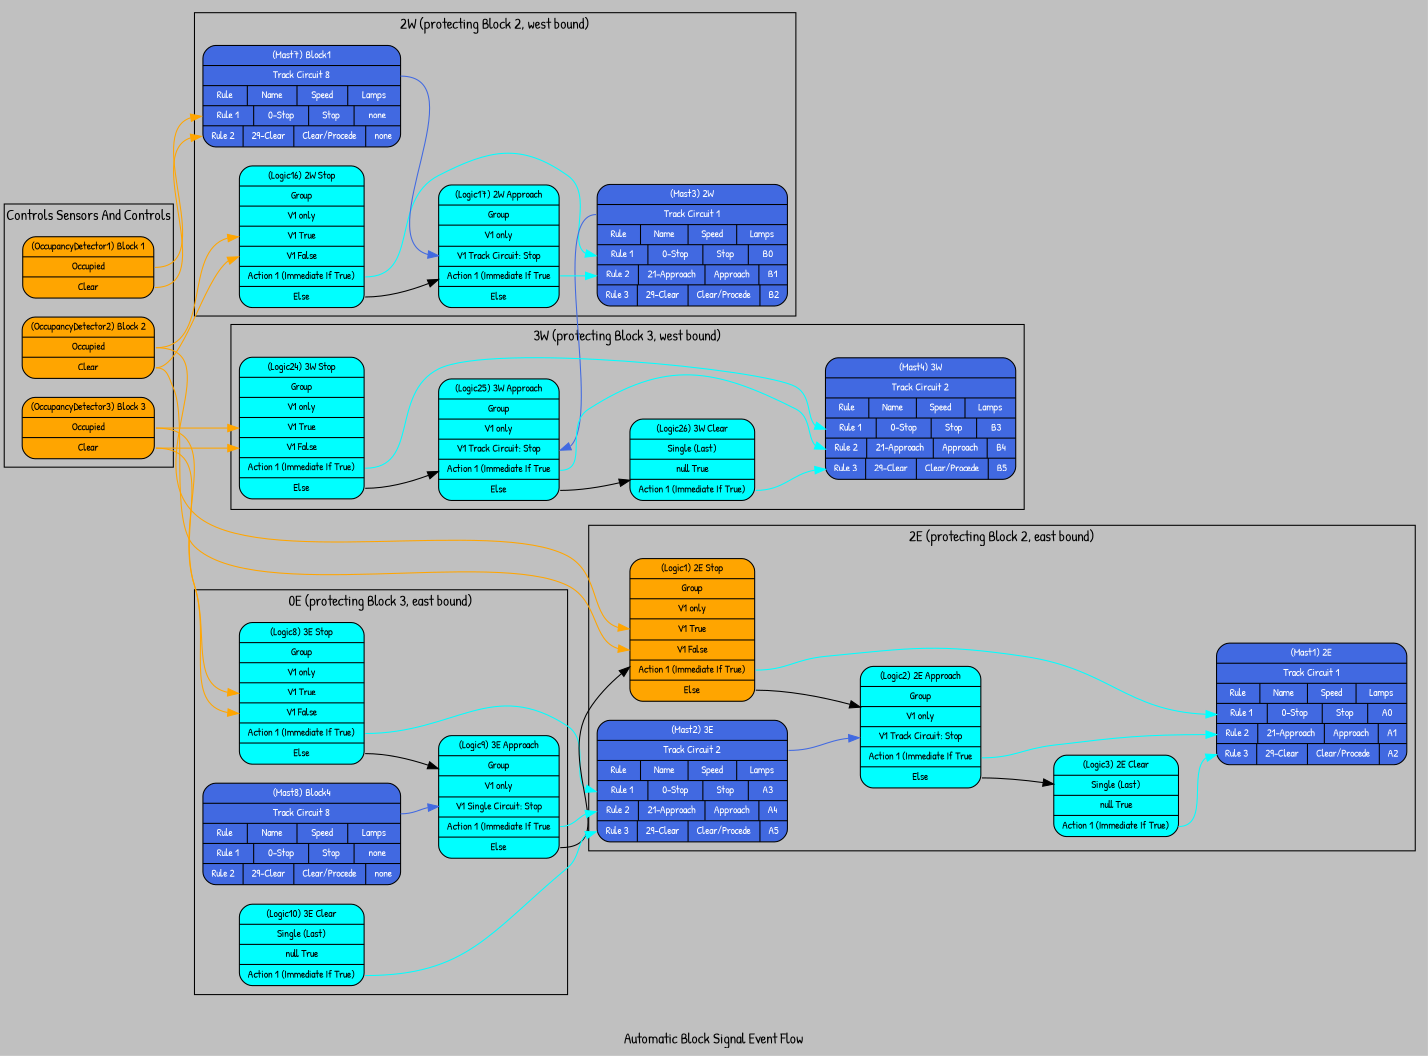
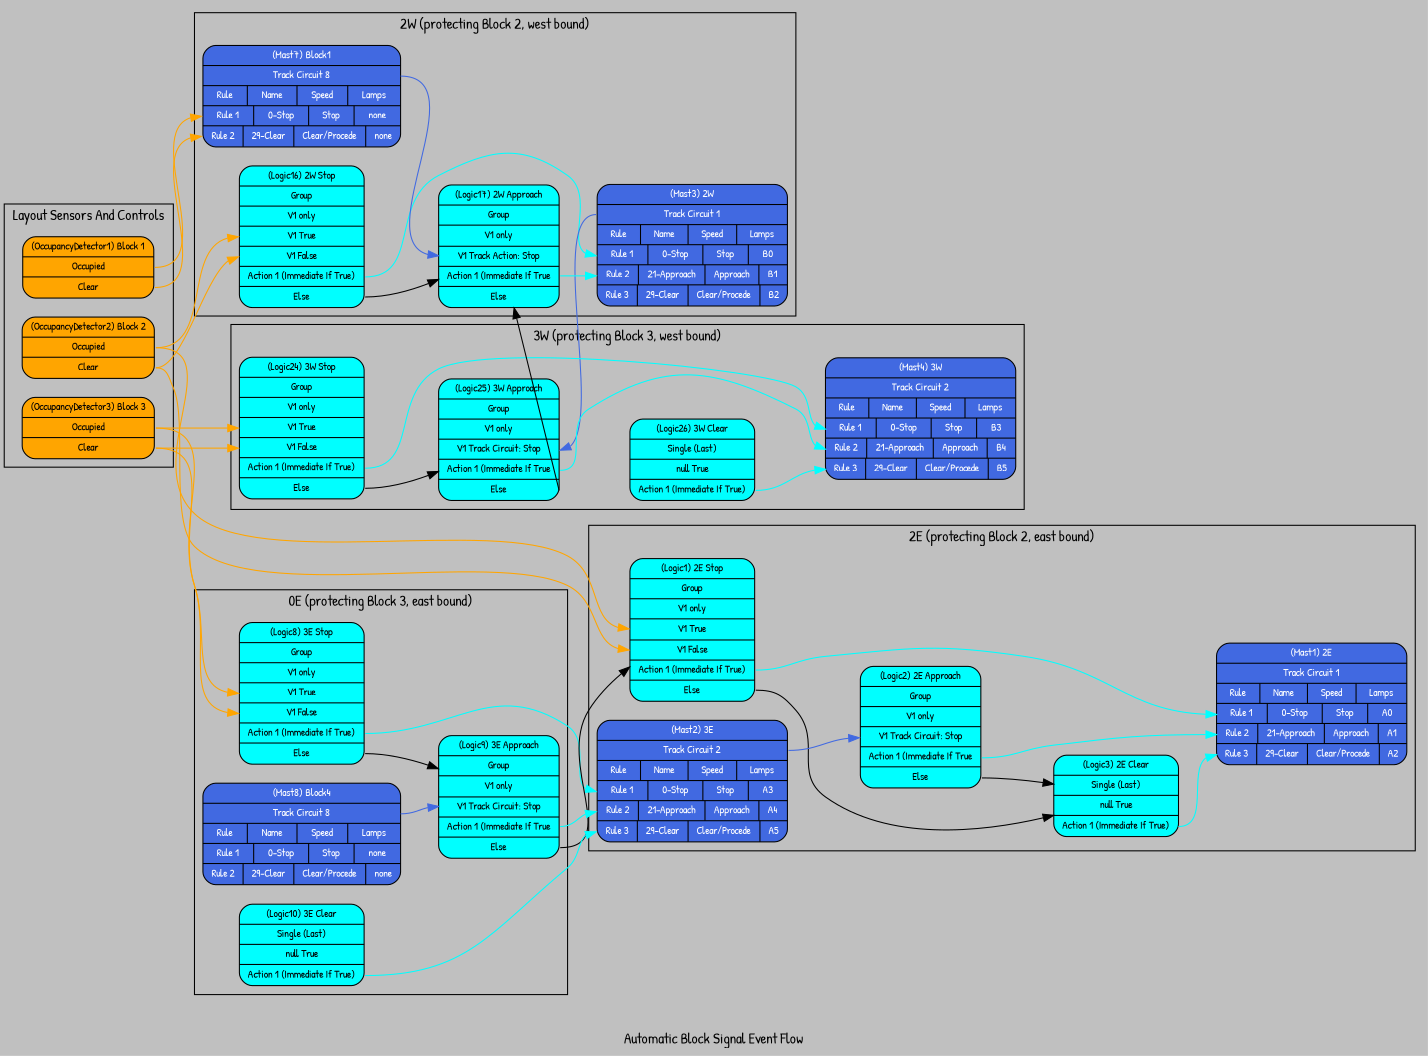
(89, 216) -> (89, 216)
(499, 256) -> (499, 256)
(590, 488) -> (538, 404)
(692, 630) -> (692, 630)
(803, 694) -> (862, 816)
(499, 806) -> (499, 806)
